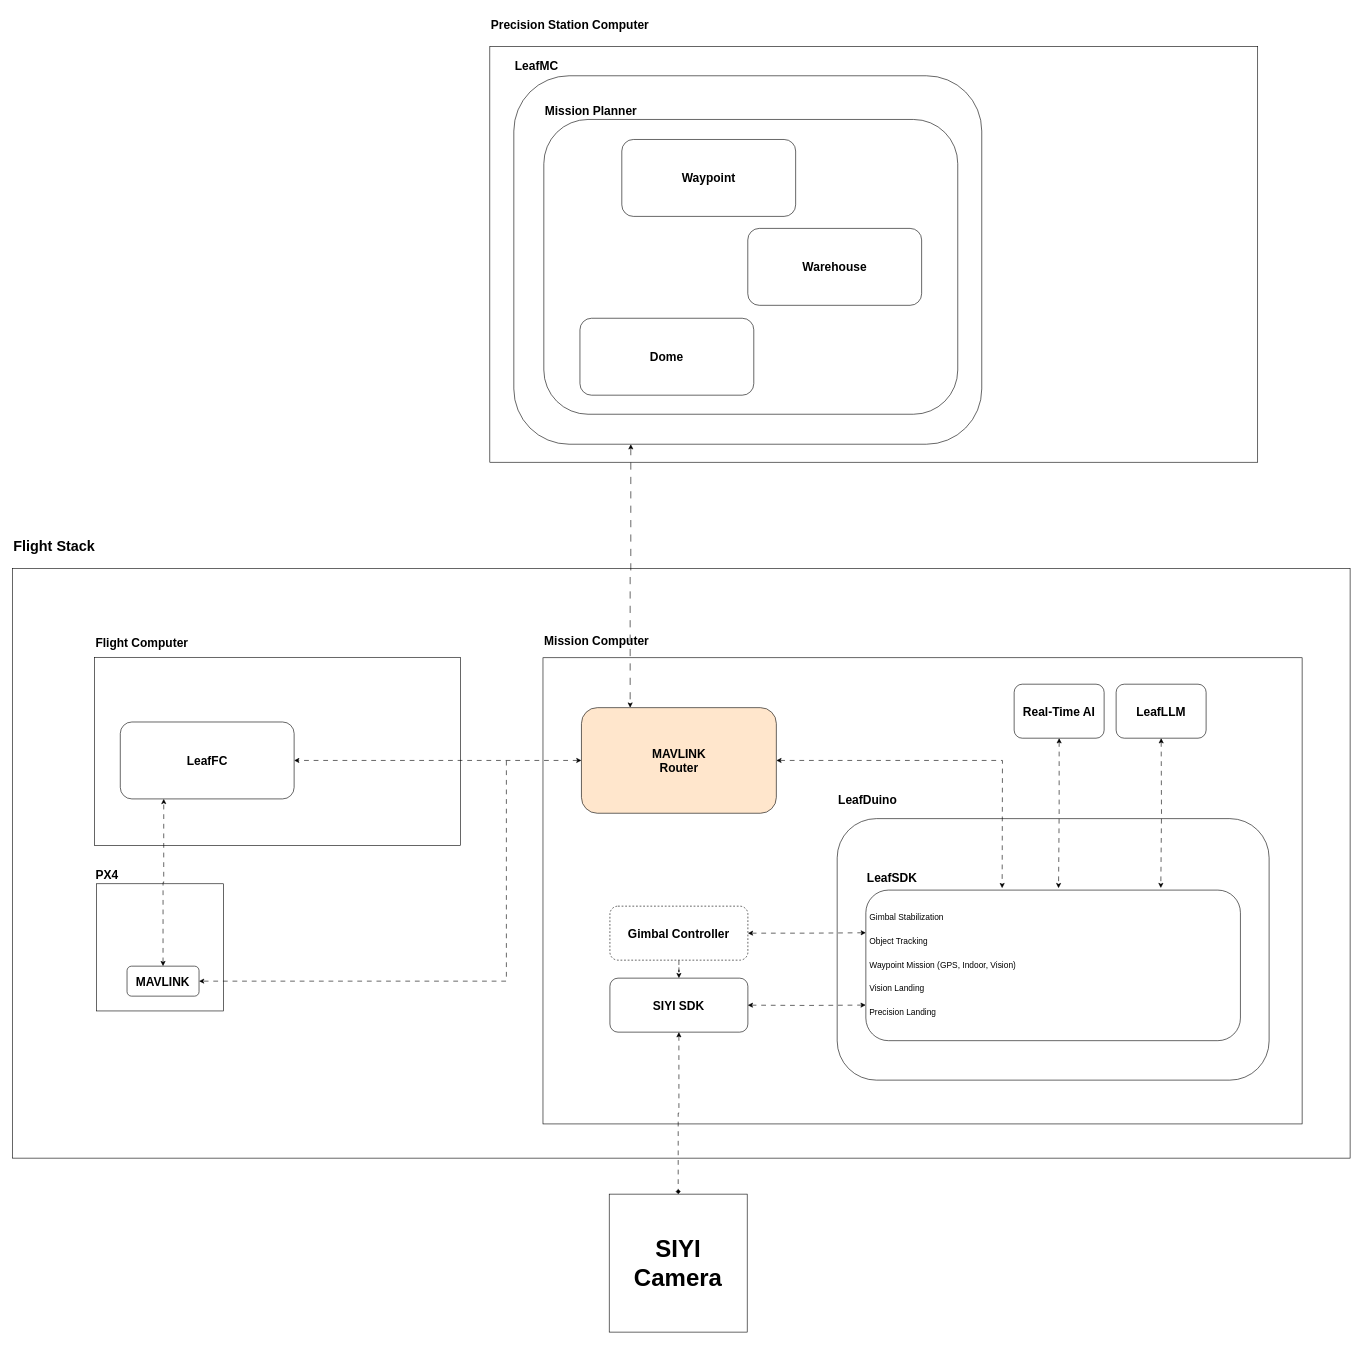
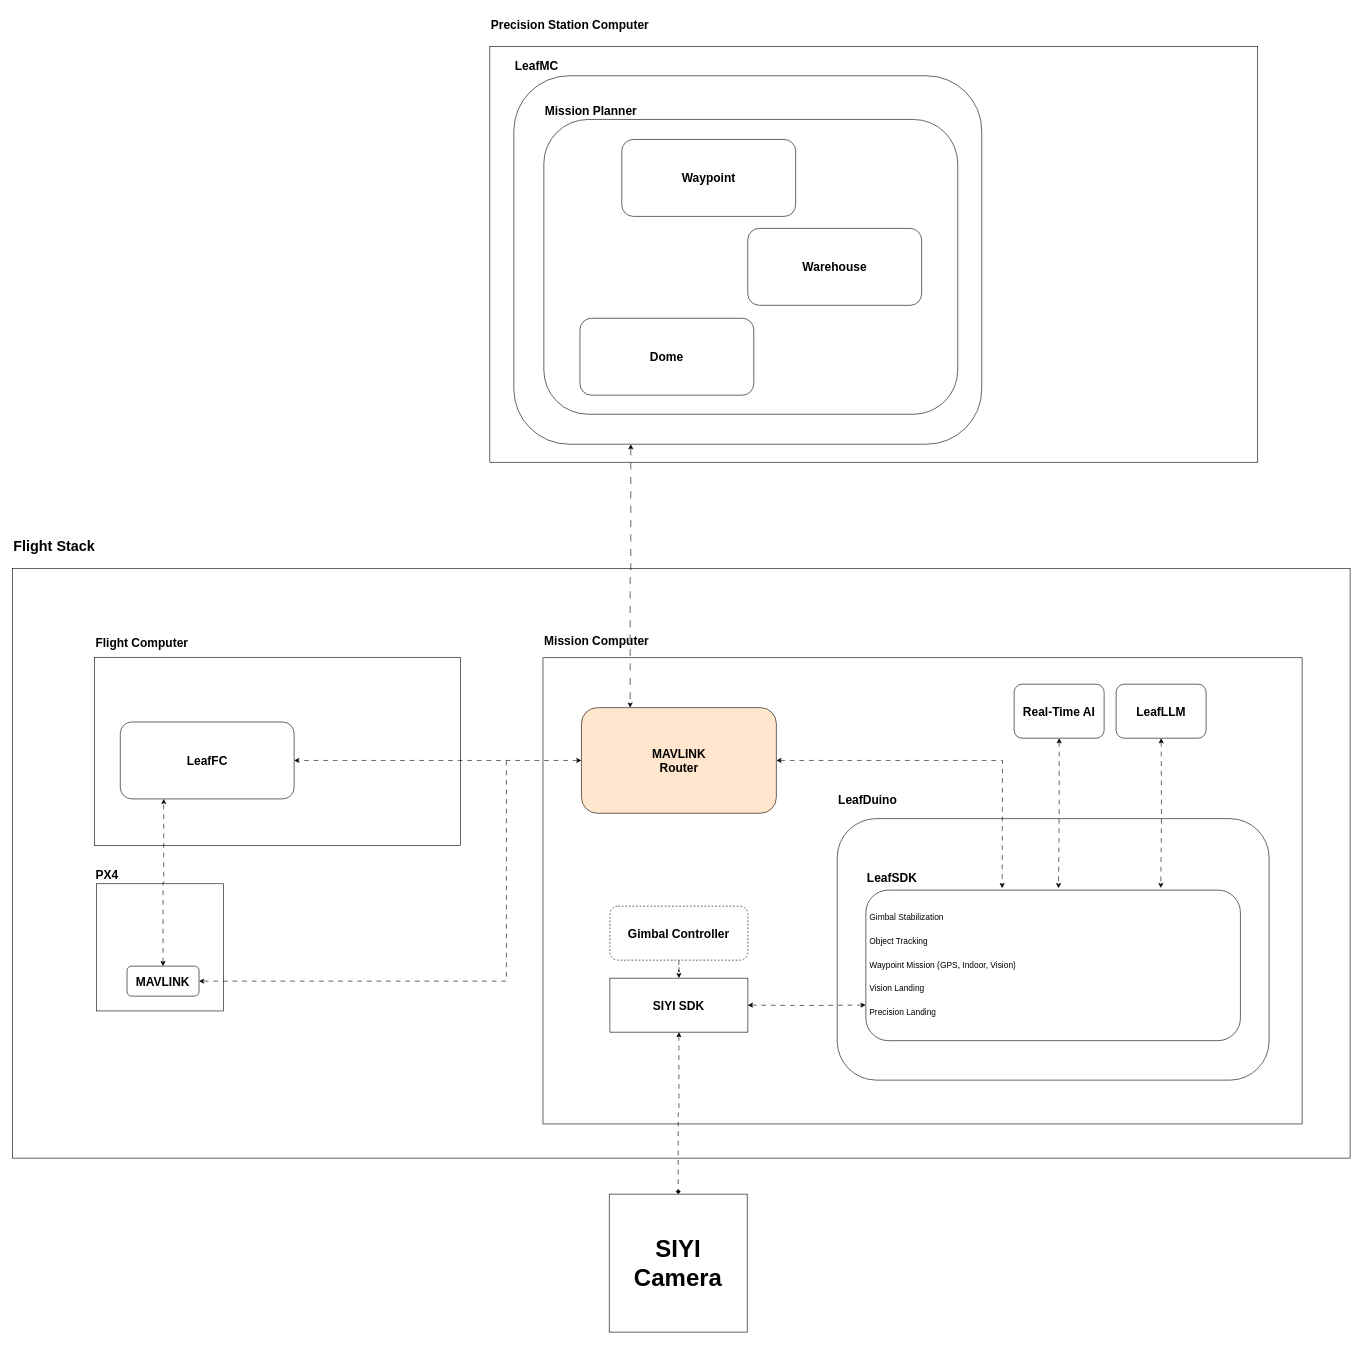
(860, 933) -> none
(679, 1005) -> (679, 1005)
